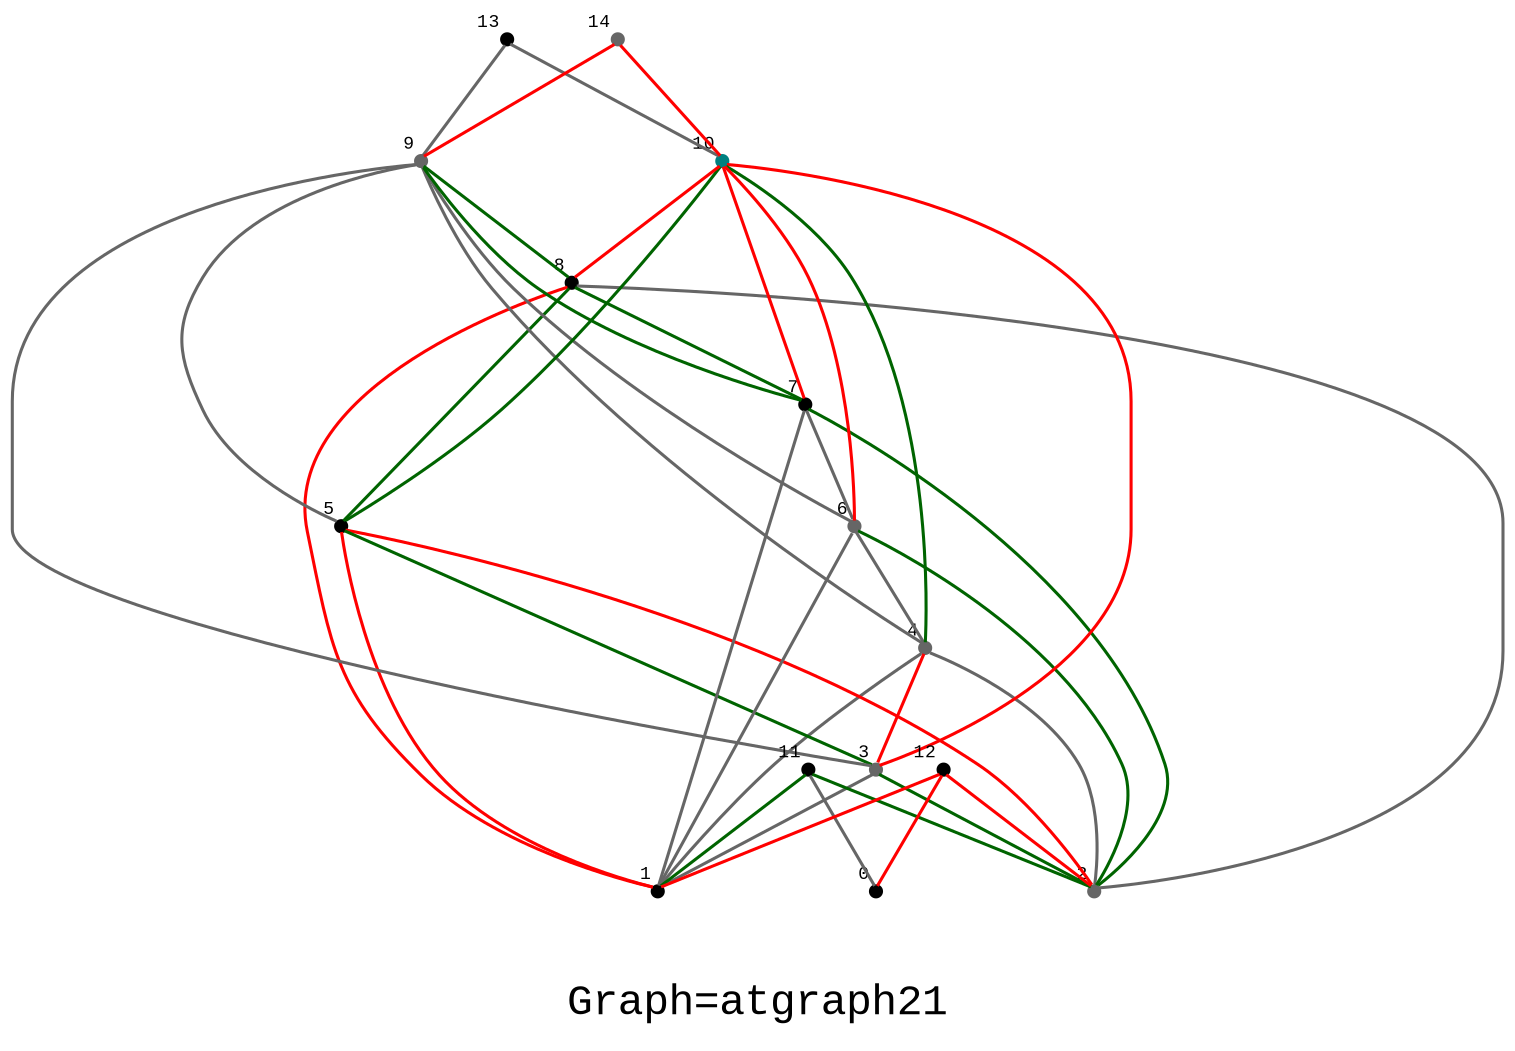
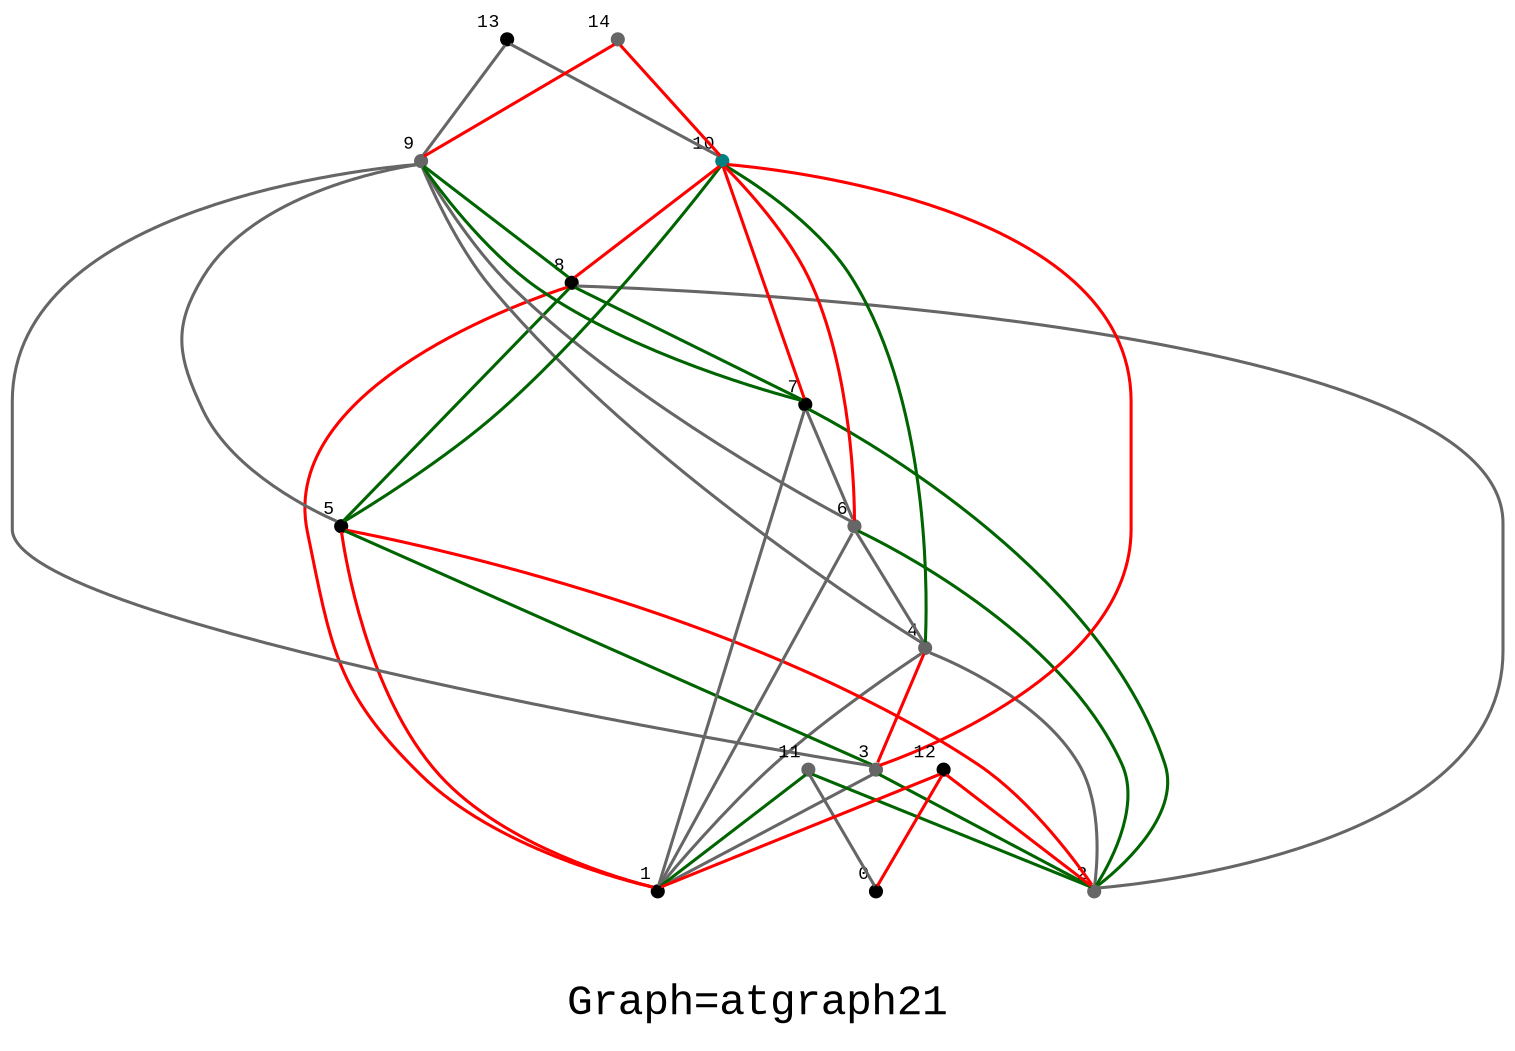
(808, 770) -> (808, 770)
